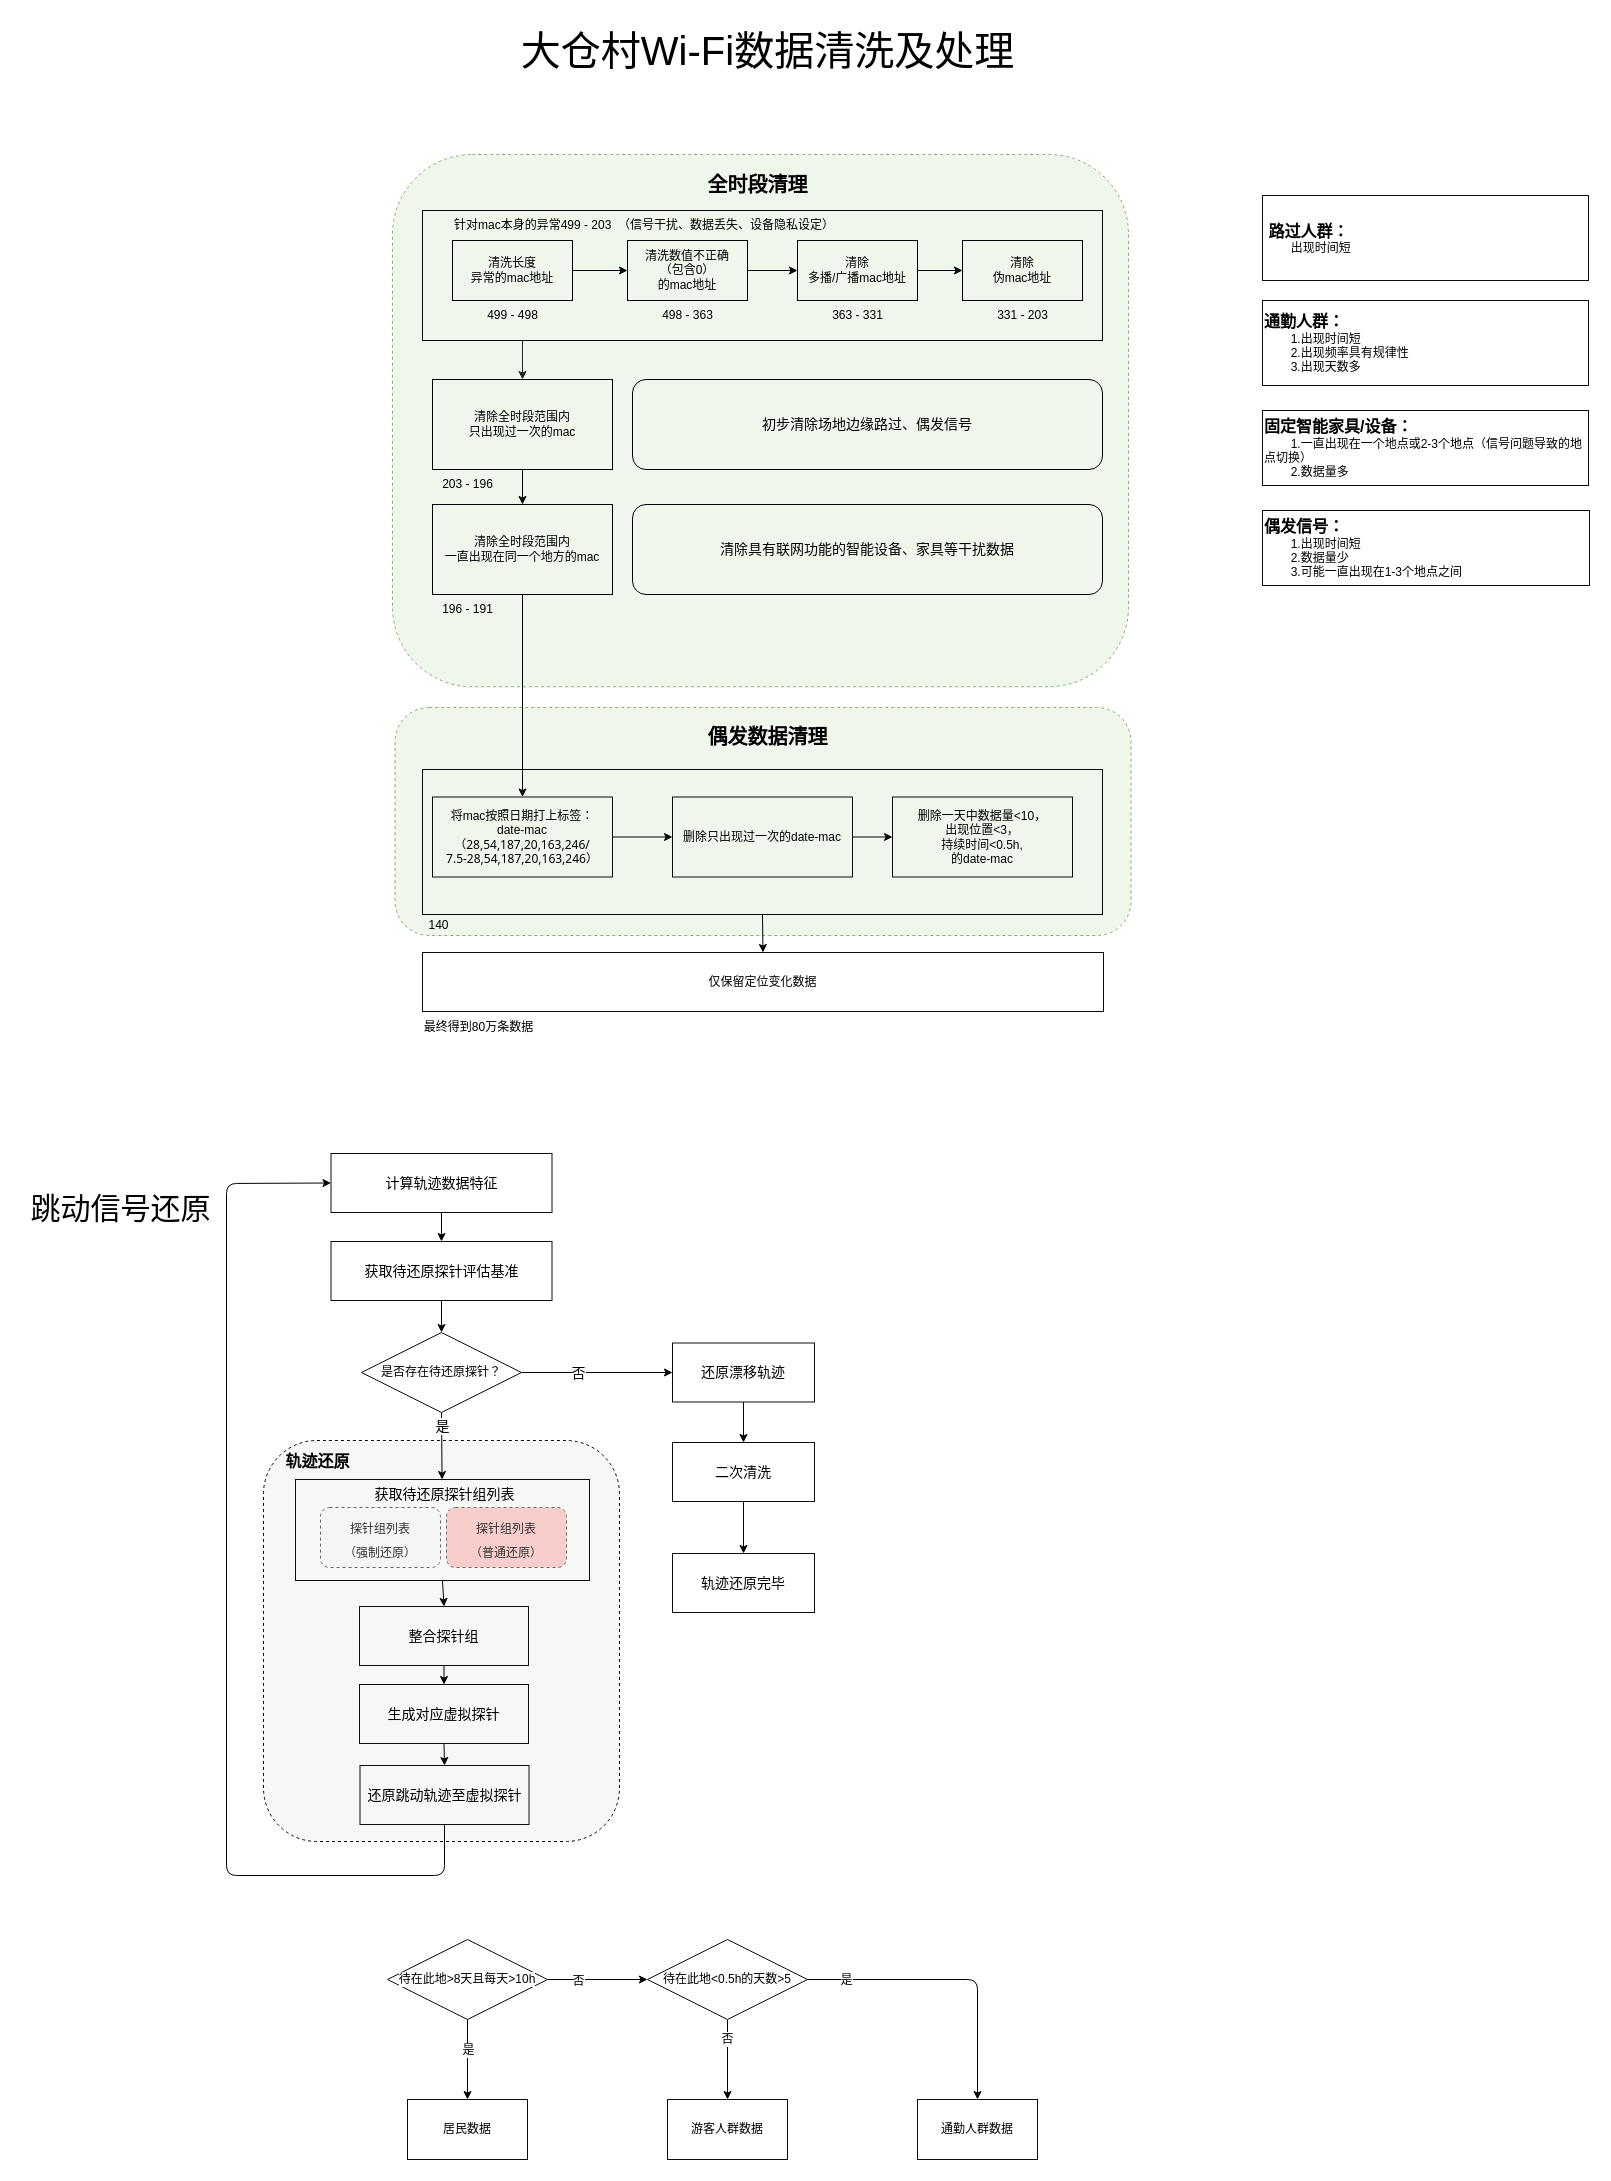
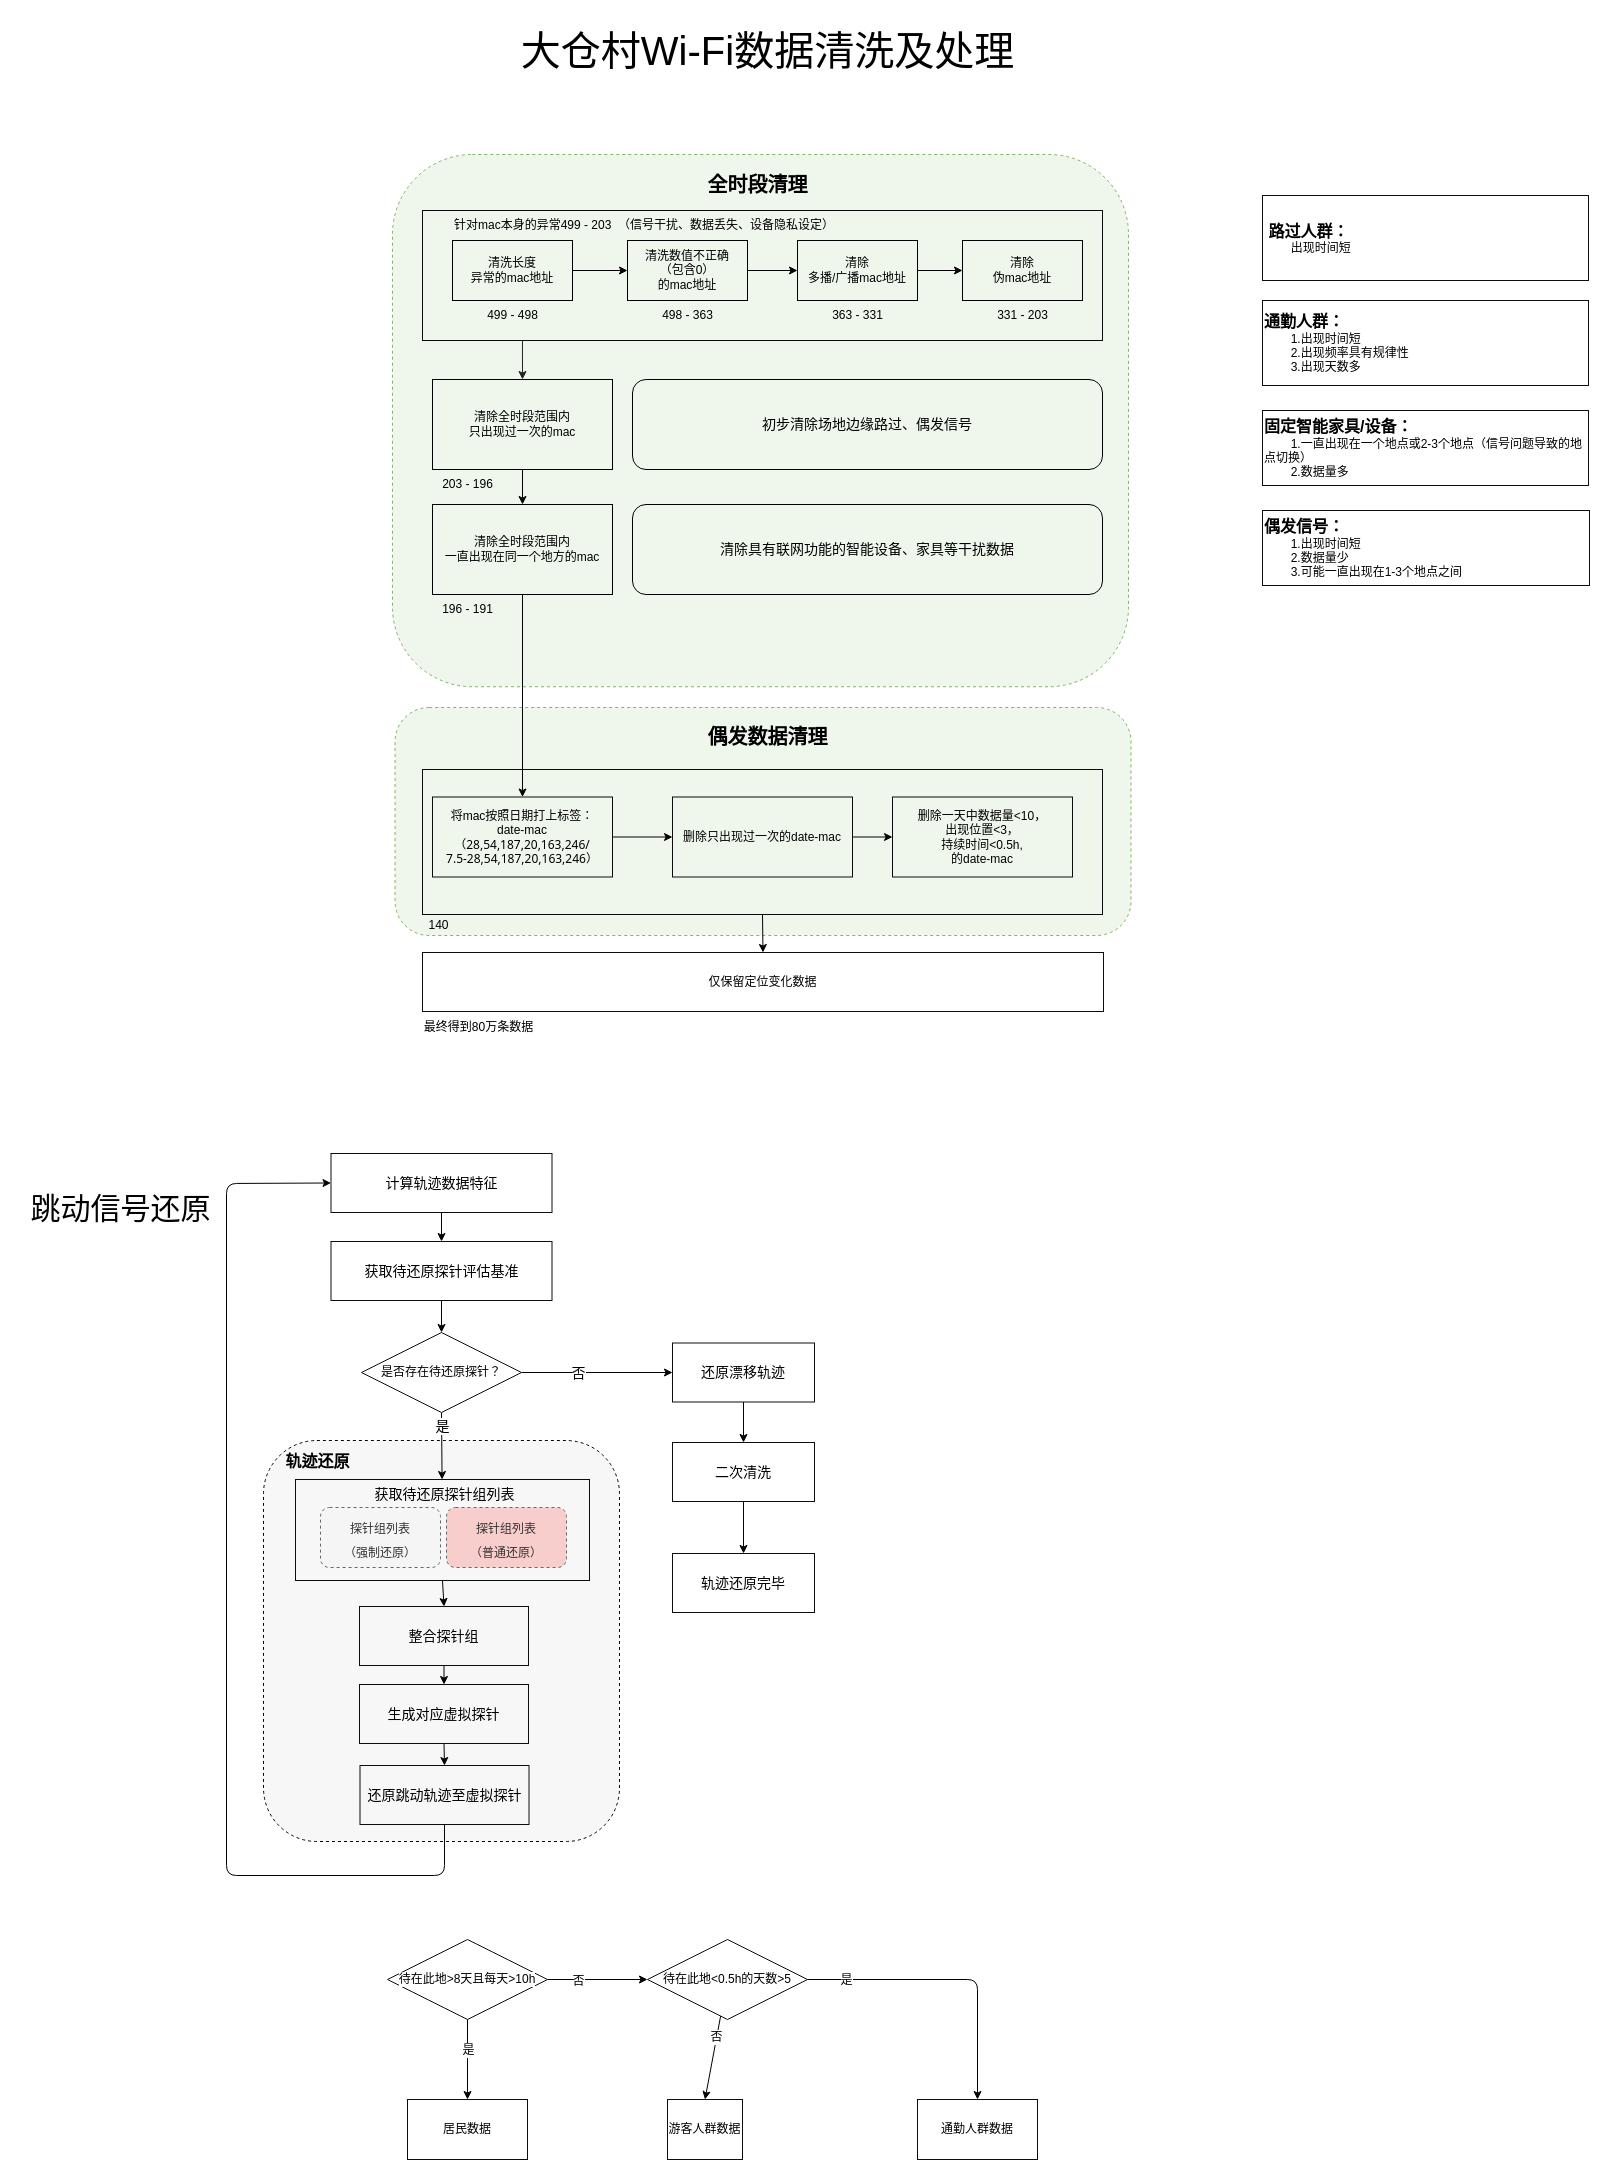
(728, 2130) -> (705, 2130)
